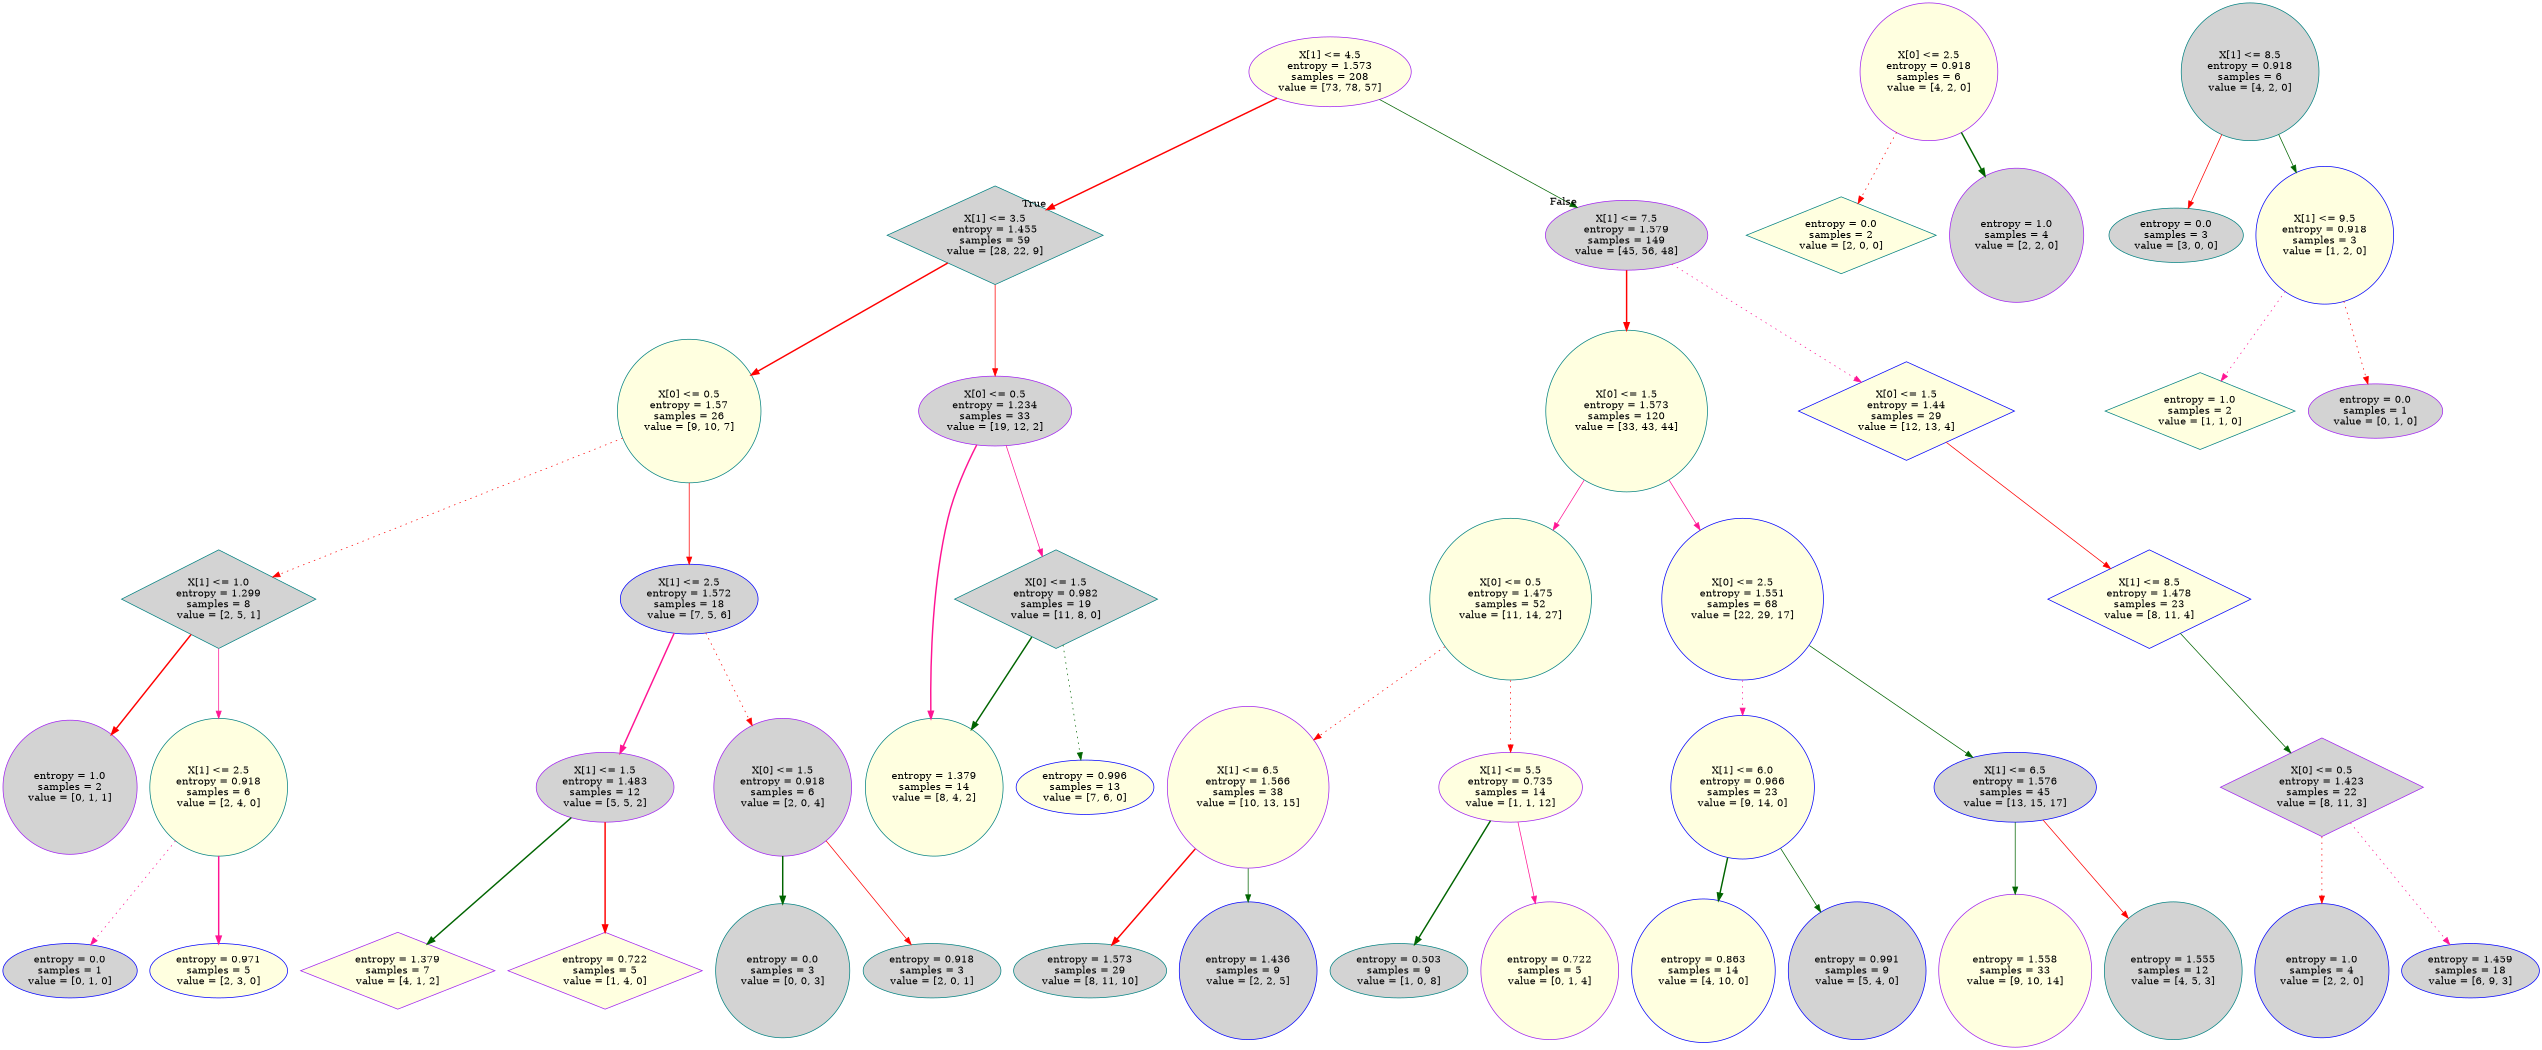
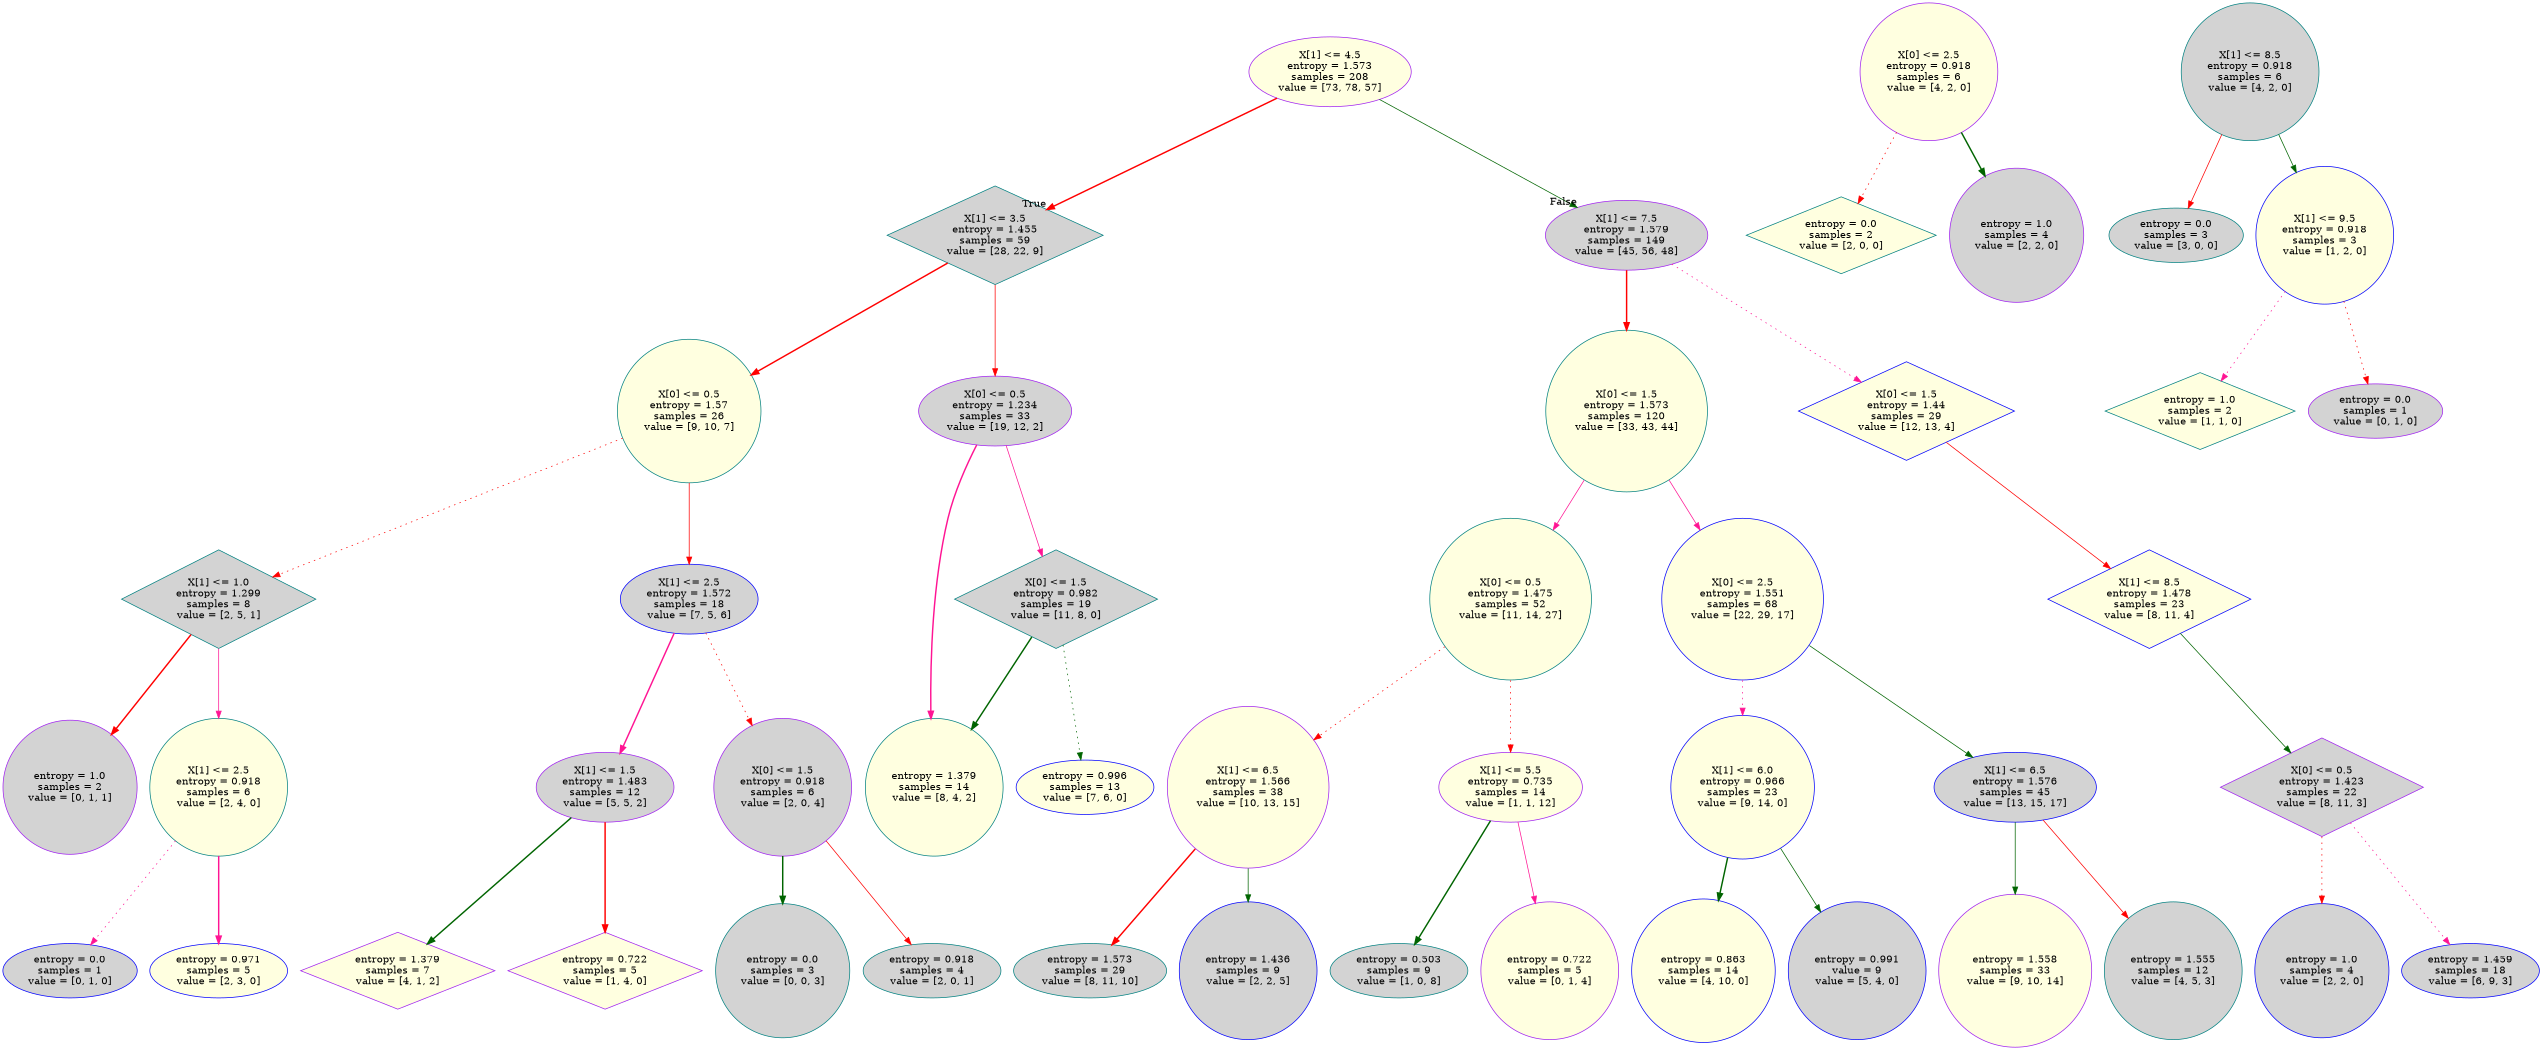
(932, 971) -> (932, 971)
(1857, 971) -> (1857, 971)
